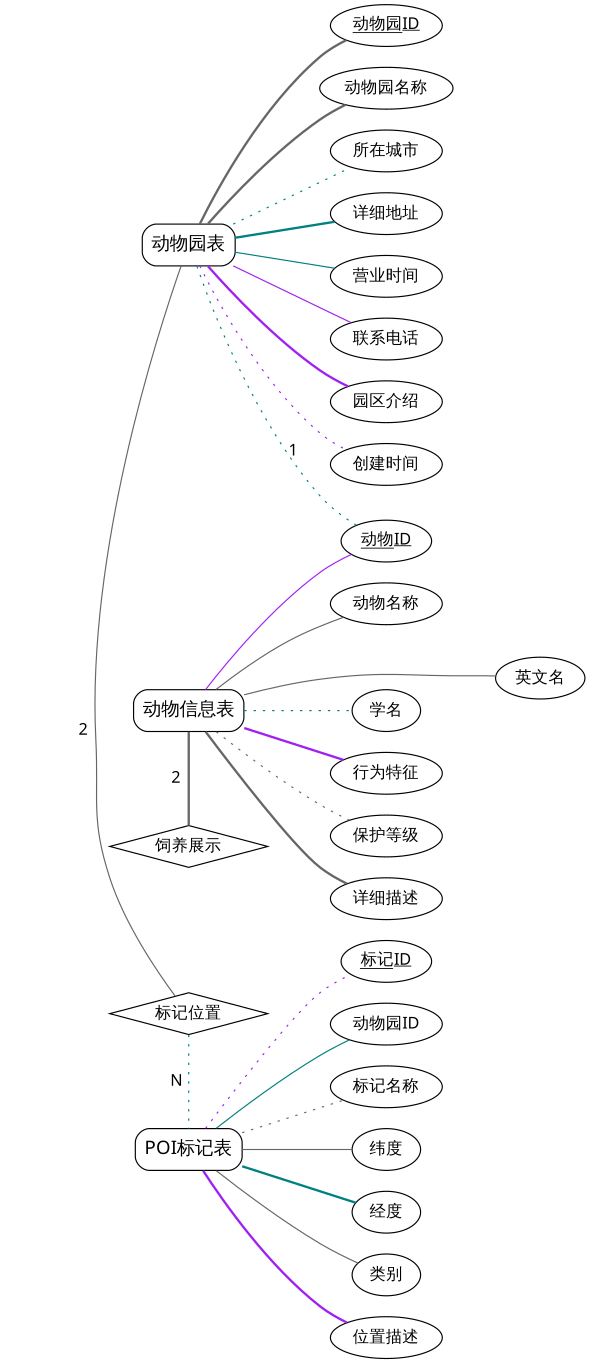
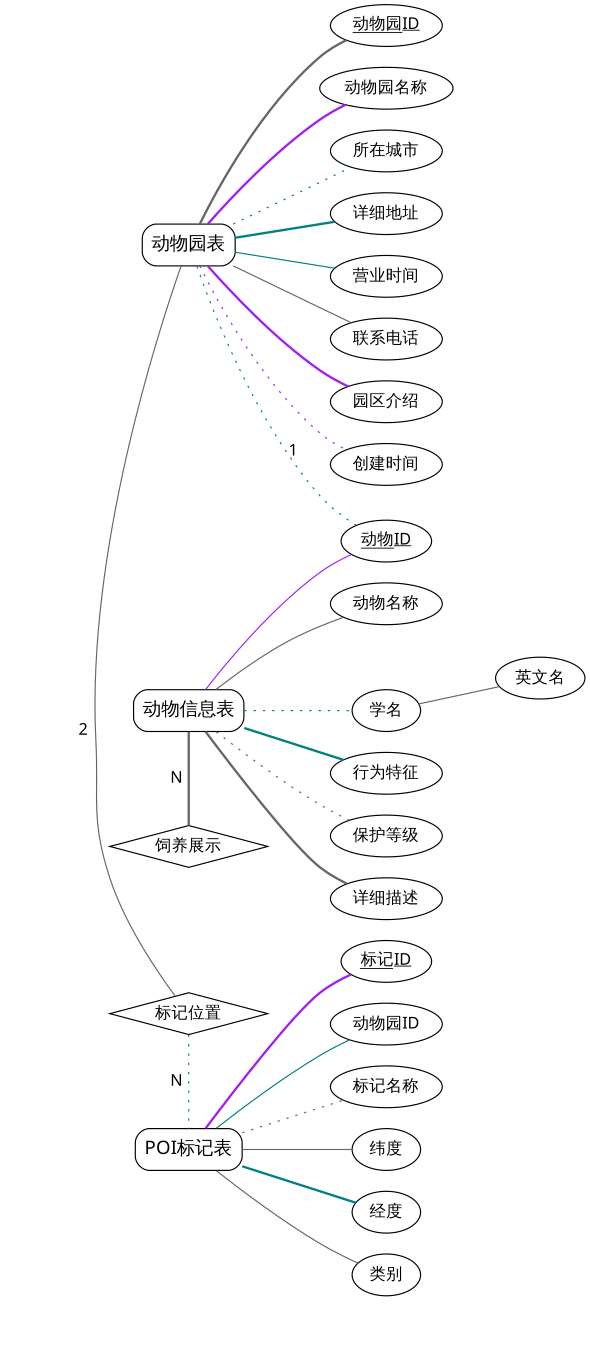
(272, 159) -> (272, 159)
(292, 294) -> (292, 294)
(369, 675) -> (459, 695)
(294, 744) -> (294, 744)
(177, 779) -> (177, 779)
(272, 1044) -> (272, 1044)
(386, 1338) -> none
